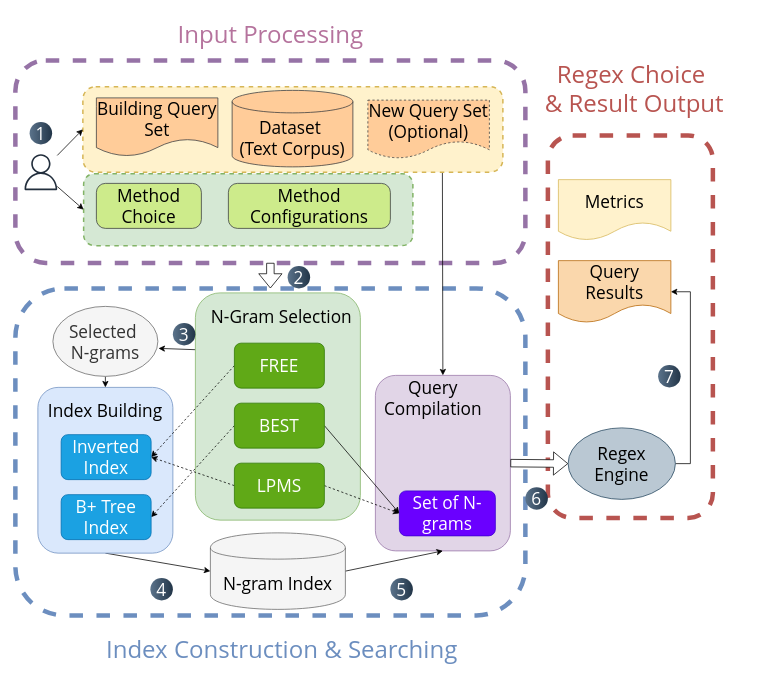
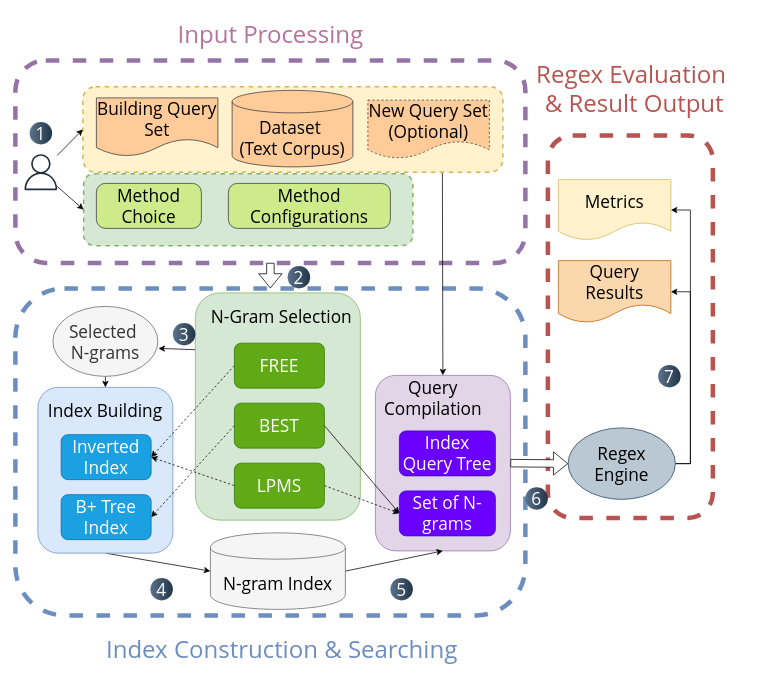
(635, 88) -> (635, 88)
none -> (690, 249)
none -> (447, 453)
